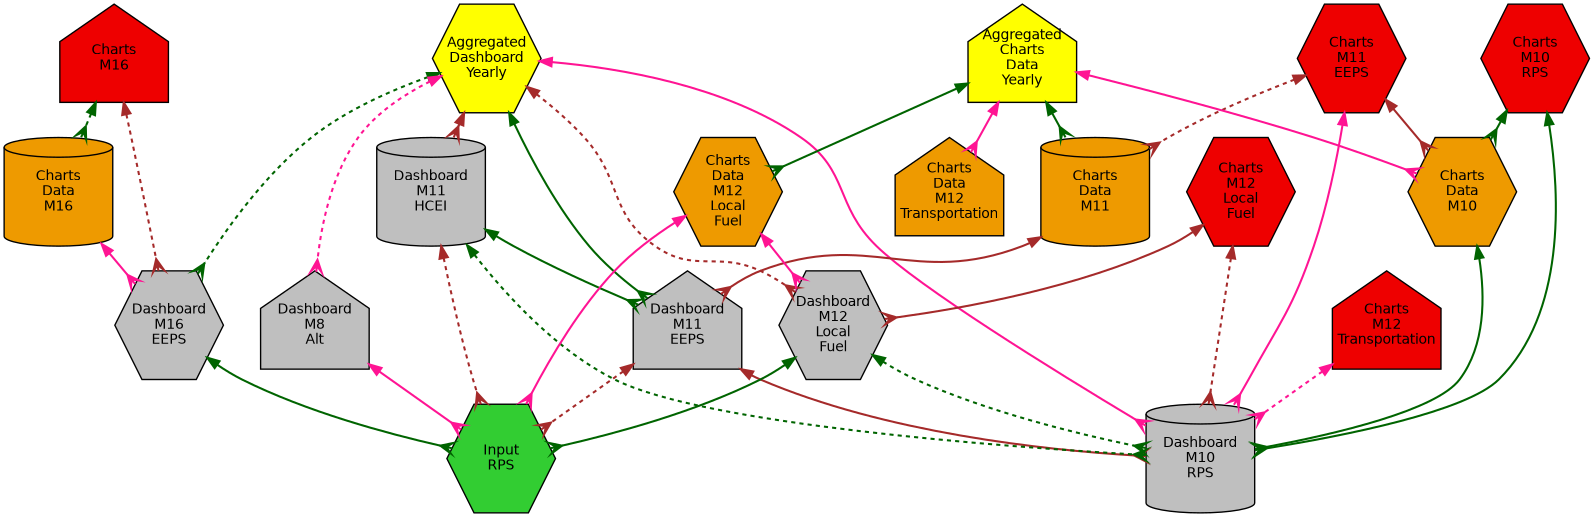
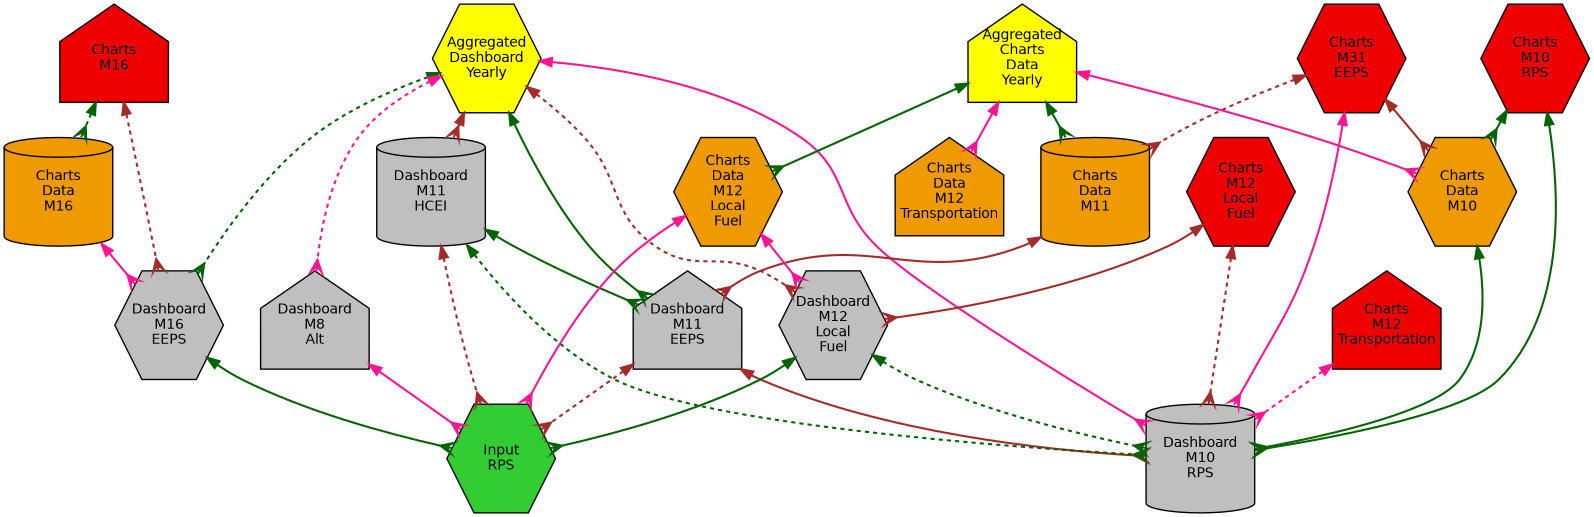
(1352, 58) -> (1352, 58)
